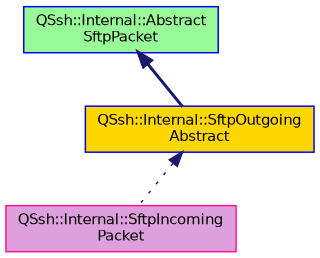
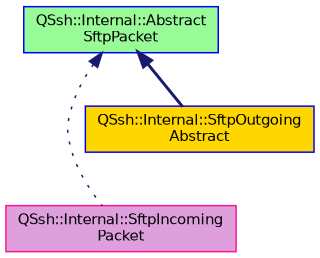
(156, 185) -> (68, 137)
